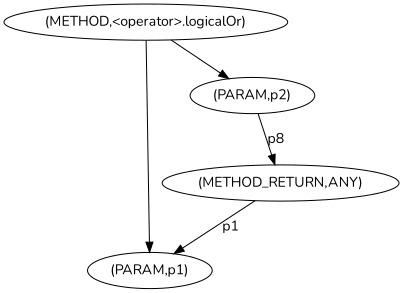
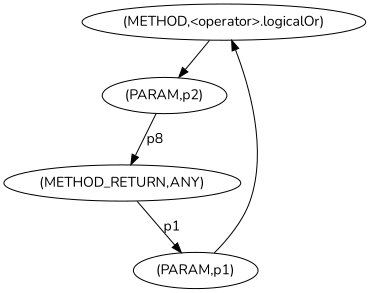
(148, 141) -> (257, 156)
